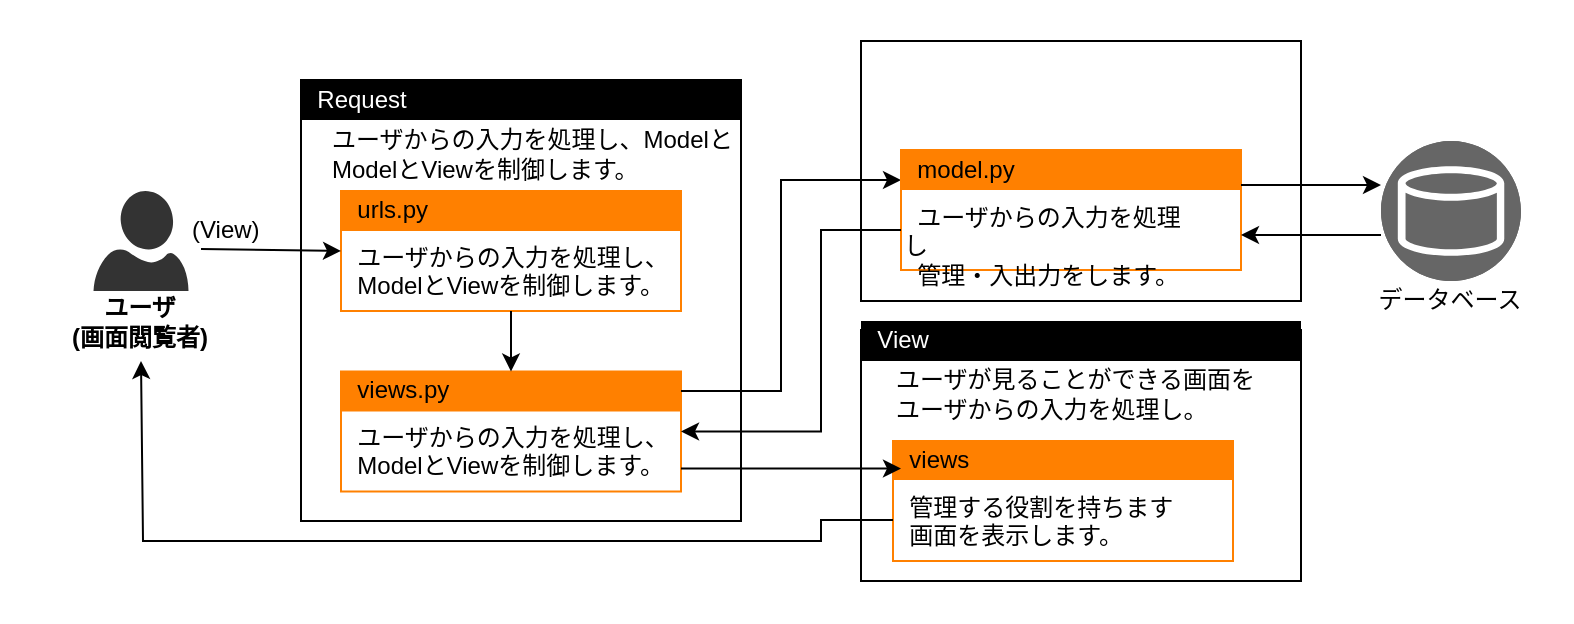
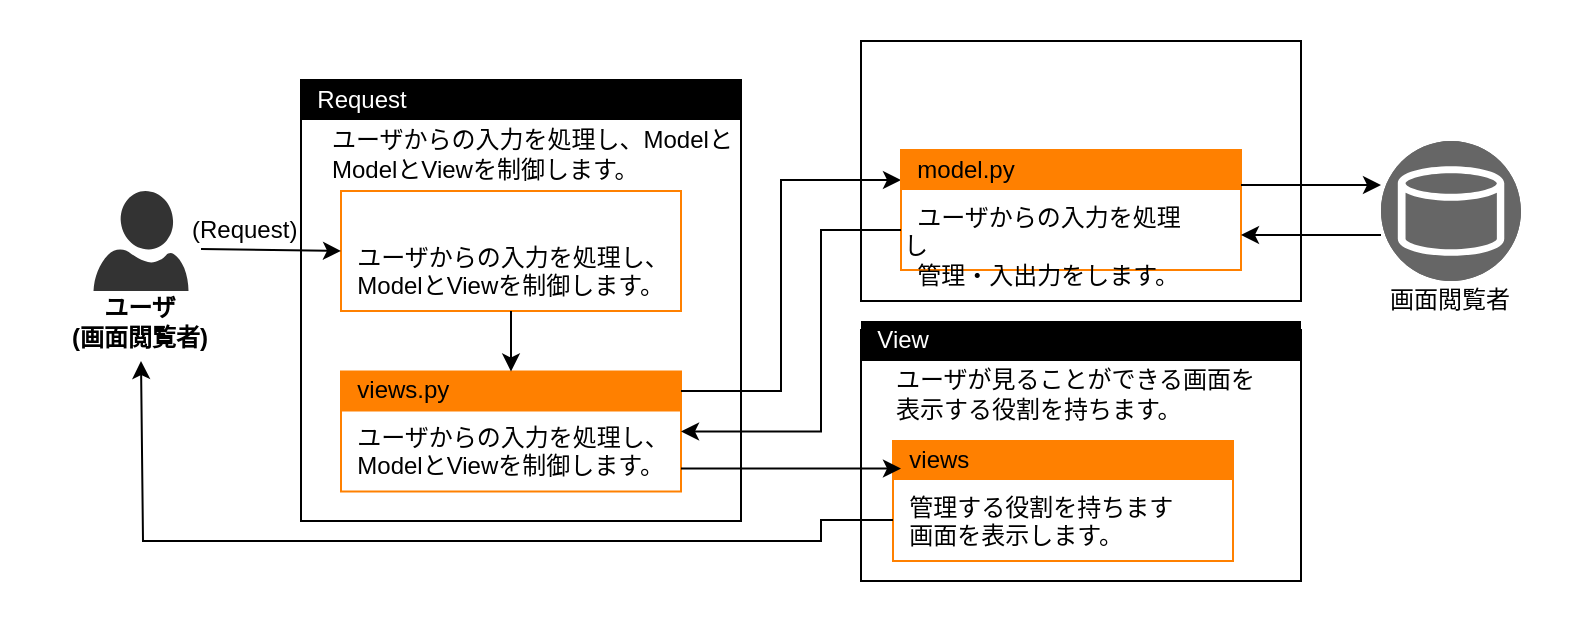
(511, 211) -> none
(230, 231) -> (253, 231)
(1451, 301) -> (1451, 301)
(1077, 395) -> (1077, 395)
